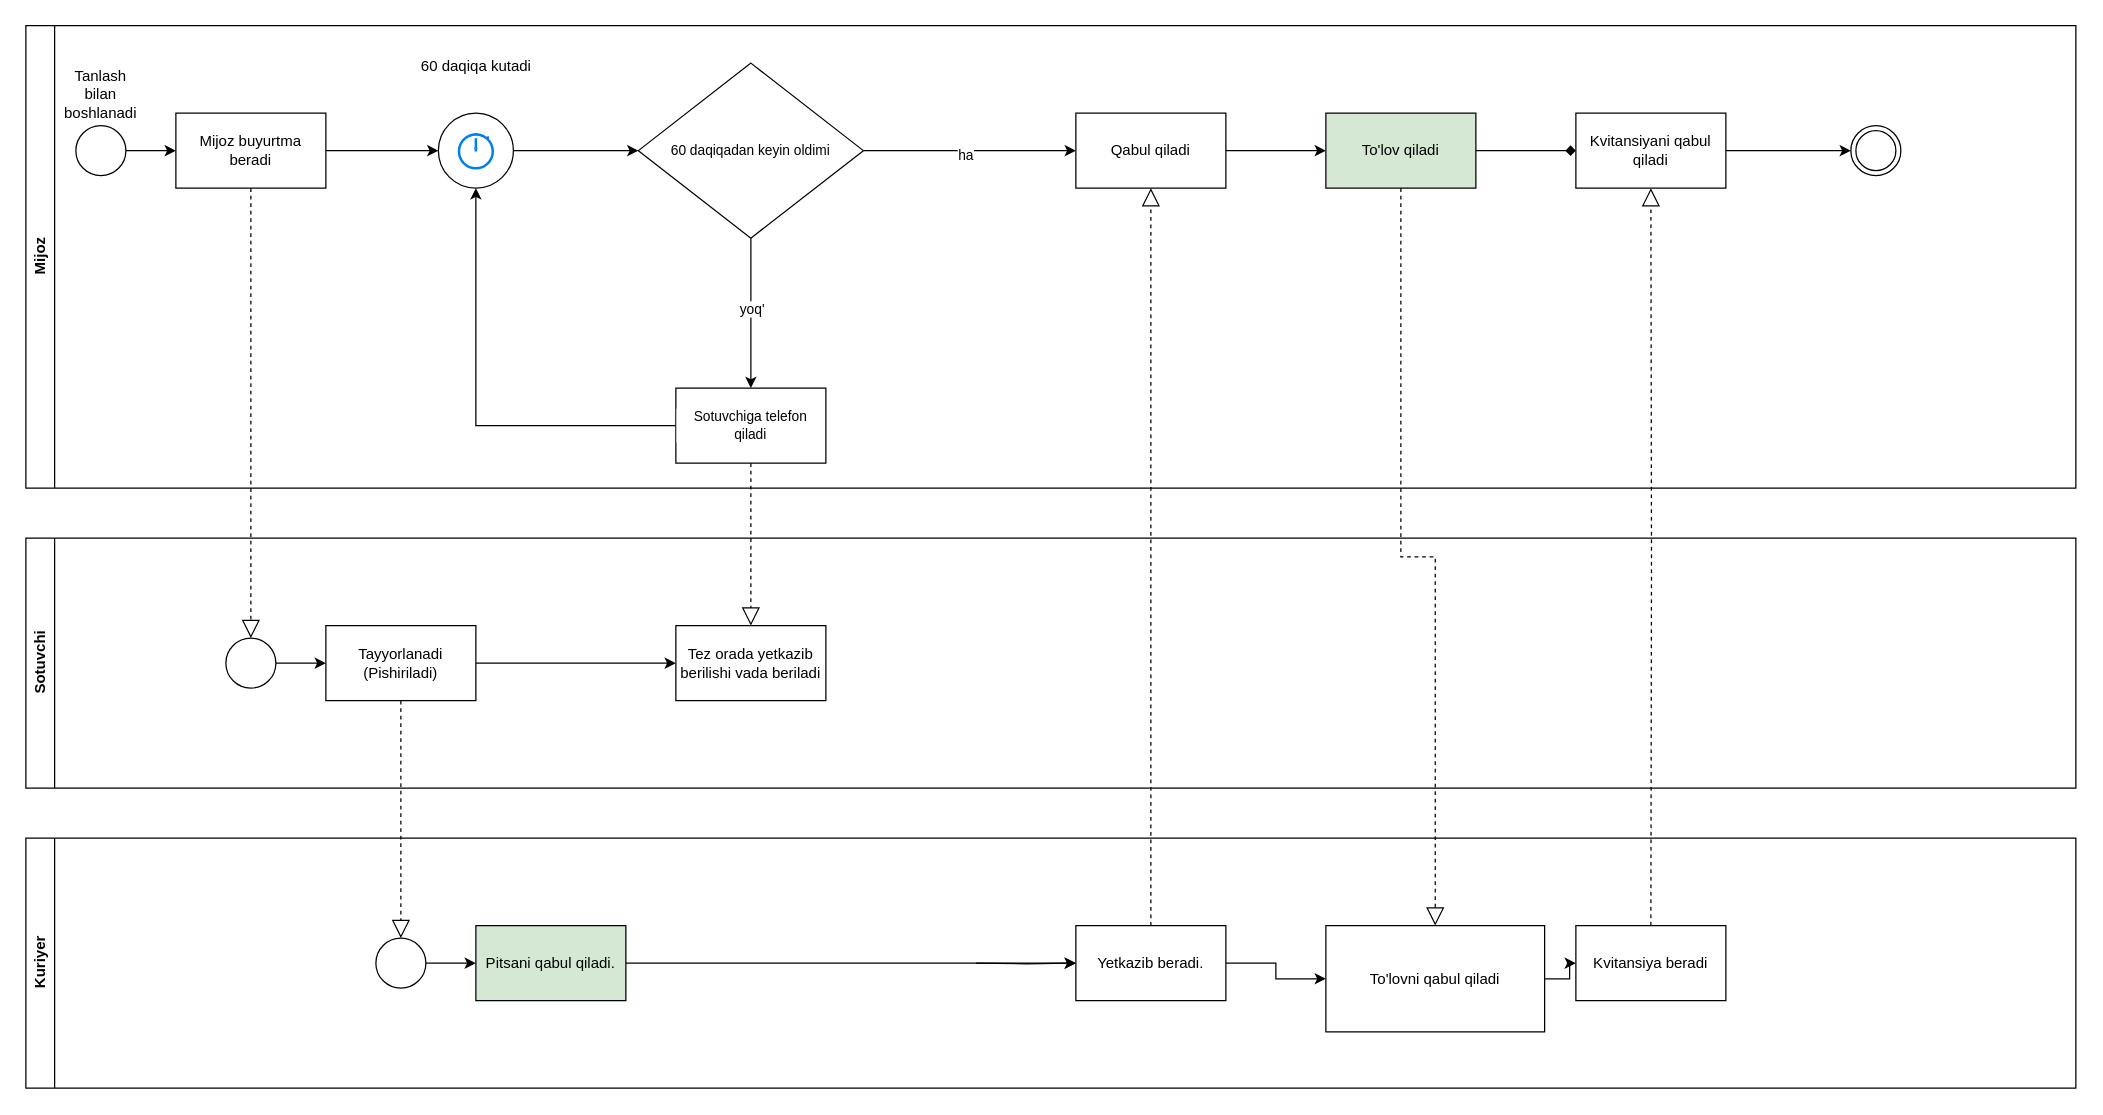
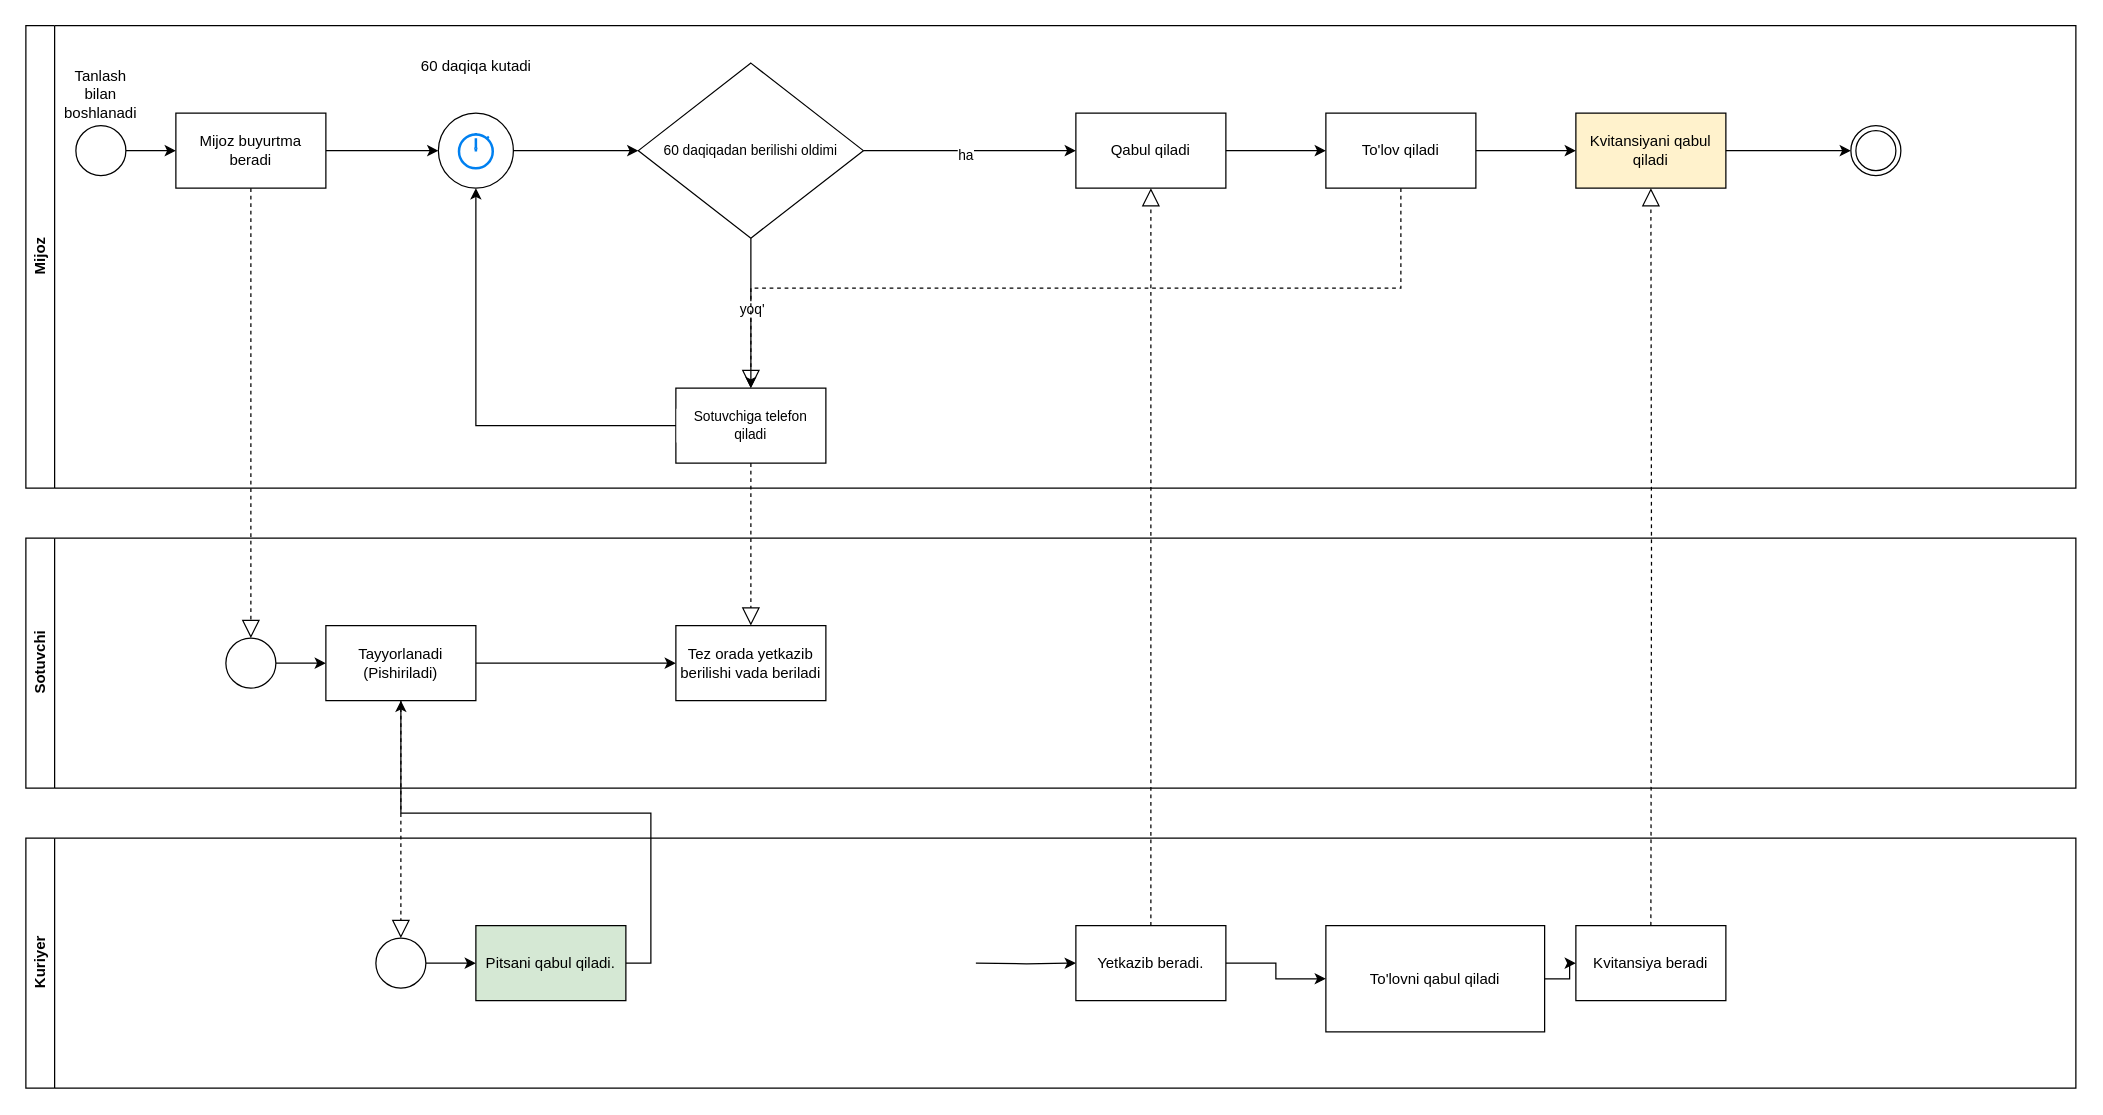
(751, 151) -> (751, 151)
(1401, 151) -> (1401, 151)
(1565, 151) -> (1566, 151)
(1651, 151) -> (1651, 151)
(1435, 583) -> (1075, 288)
(811, 963) -> (604, 813)
